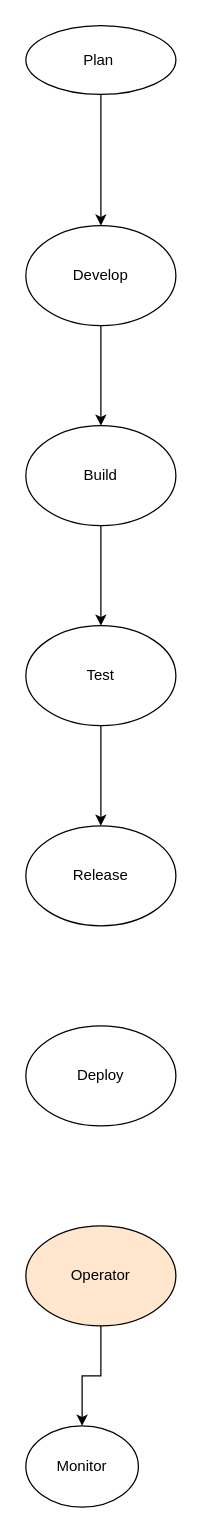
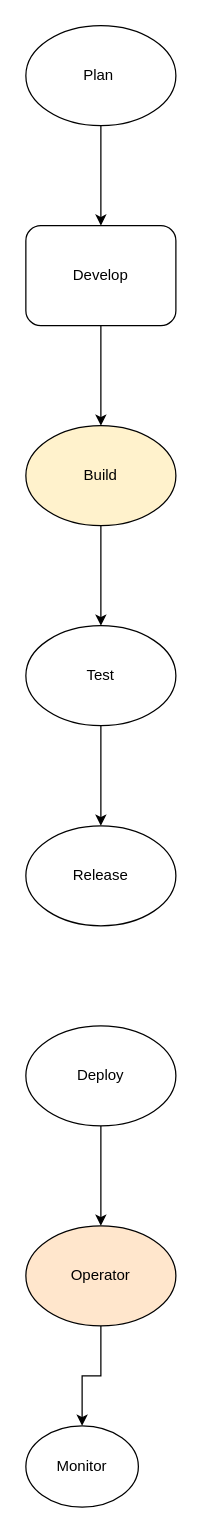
(101, 60) -> (101, 76)
(101, 276) -> (101, 276)
(101, 476) -> (101, 476)
none -> (101, 1172)
